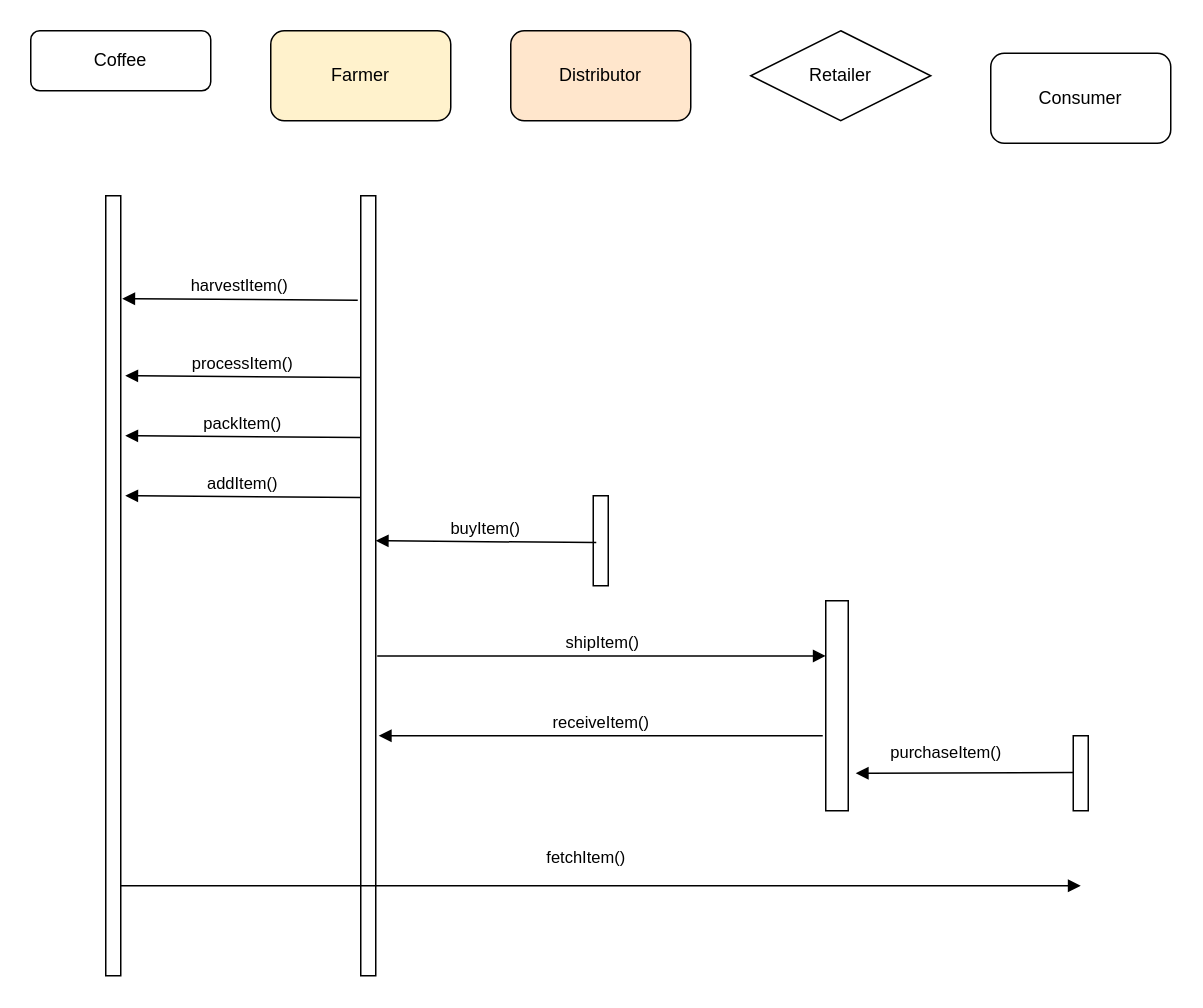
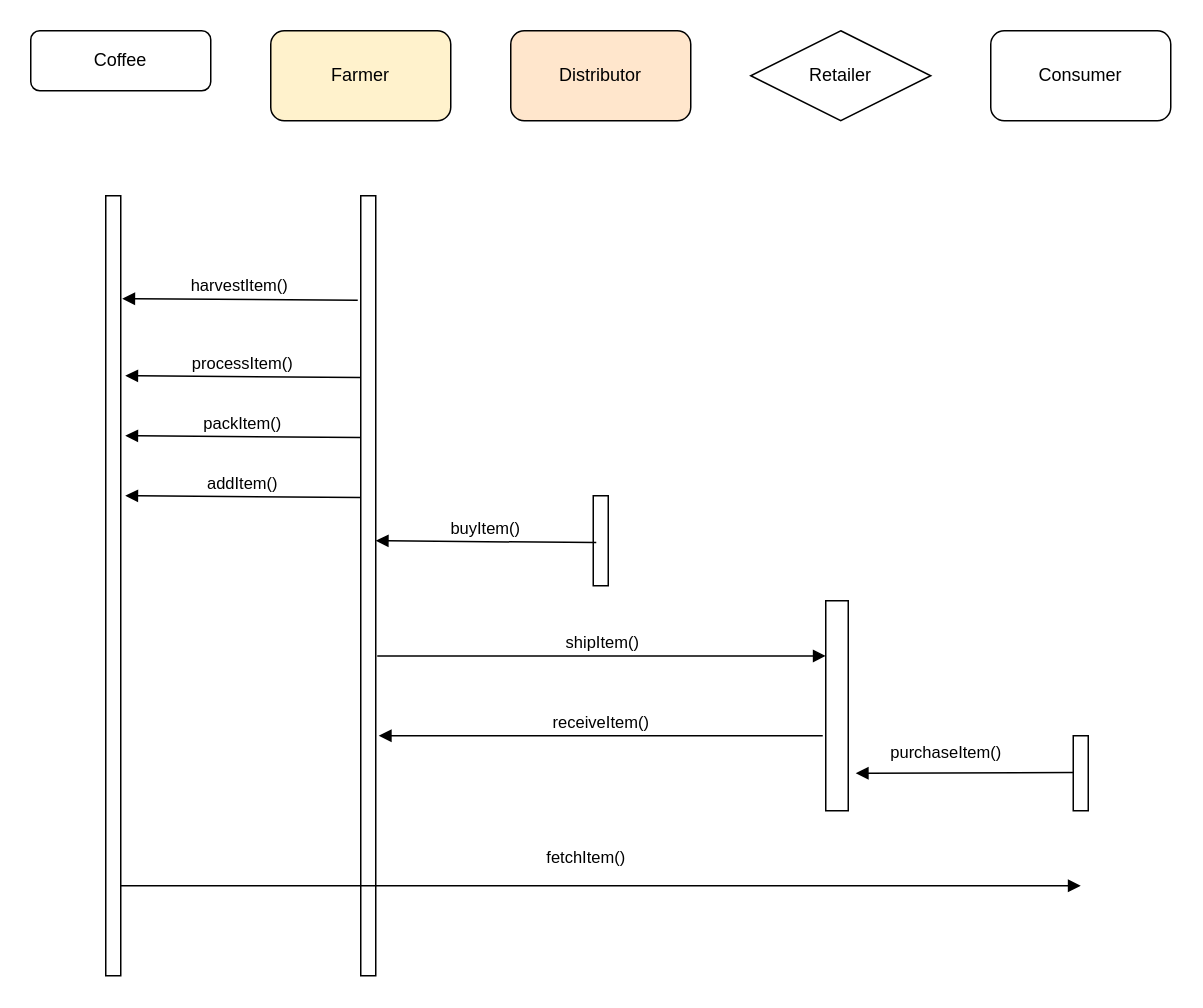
(1081, 98) -> (1081, 76)
